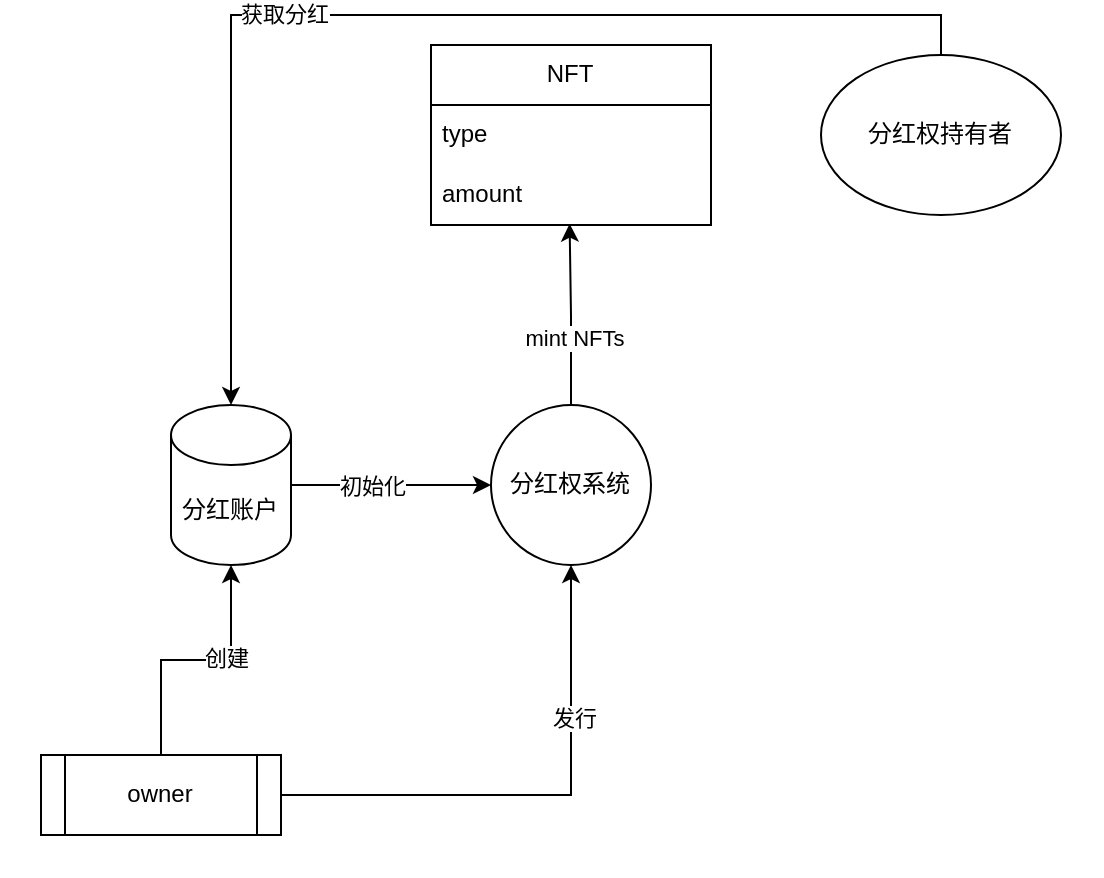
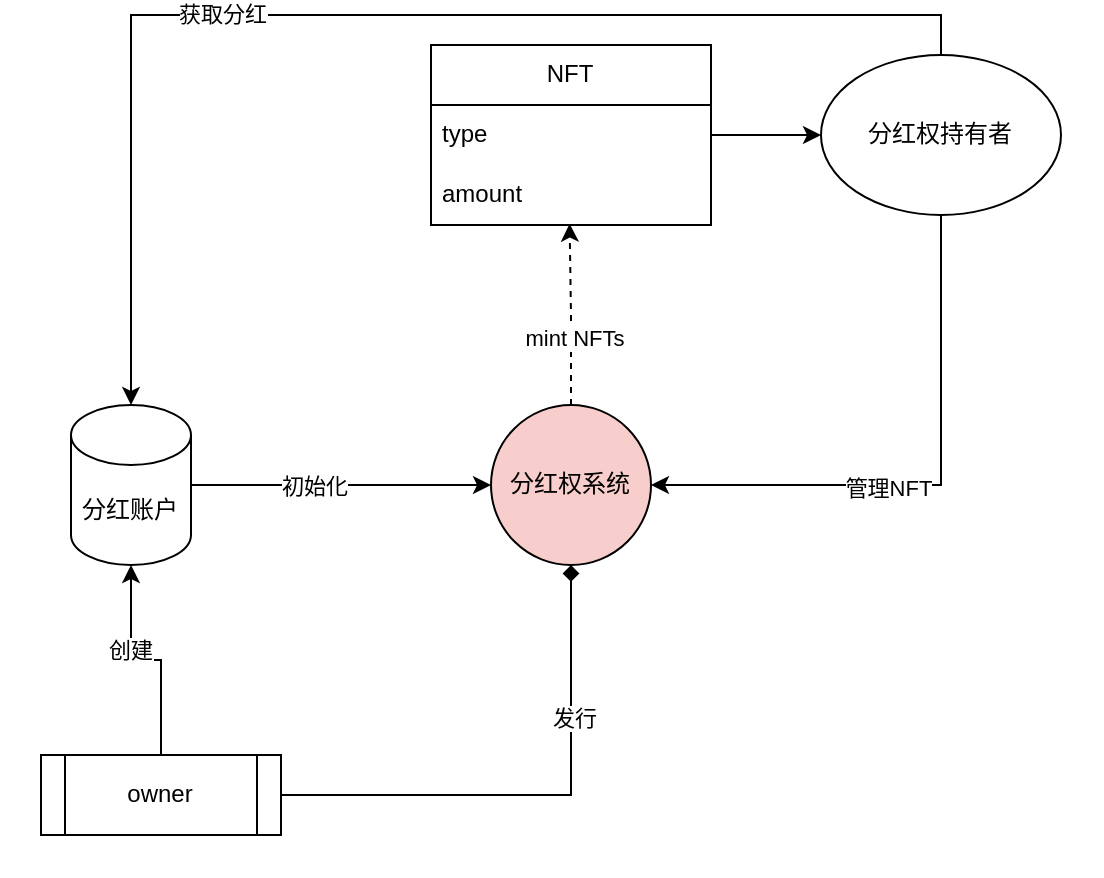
none -> (761, 135)
(571, 283) -> (571, 283)
none -> (941, 359)
(231, 485) -> (131, 485)
(571, 485) -> (571, 485)
(571, 580) -> (571, 581)
